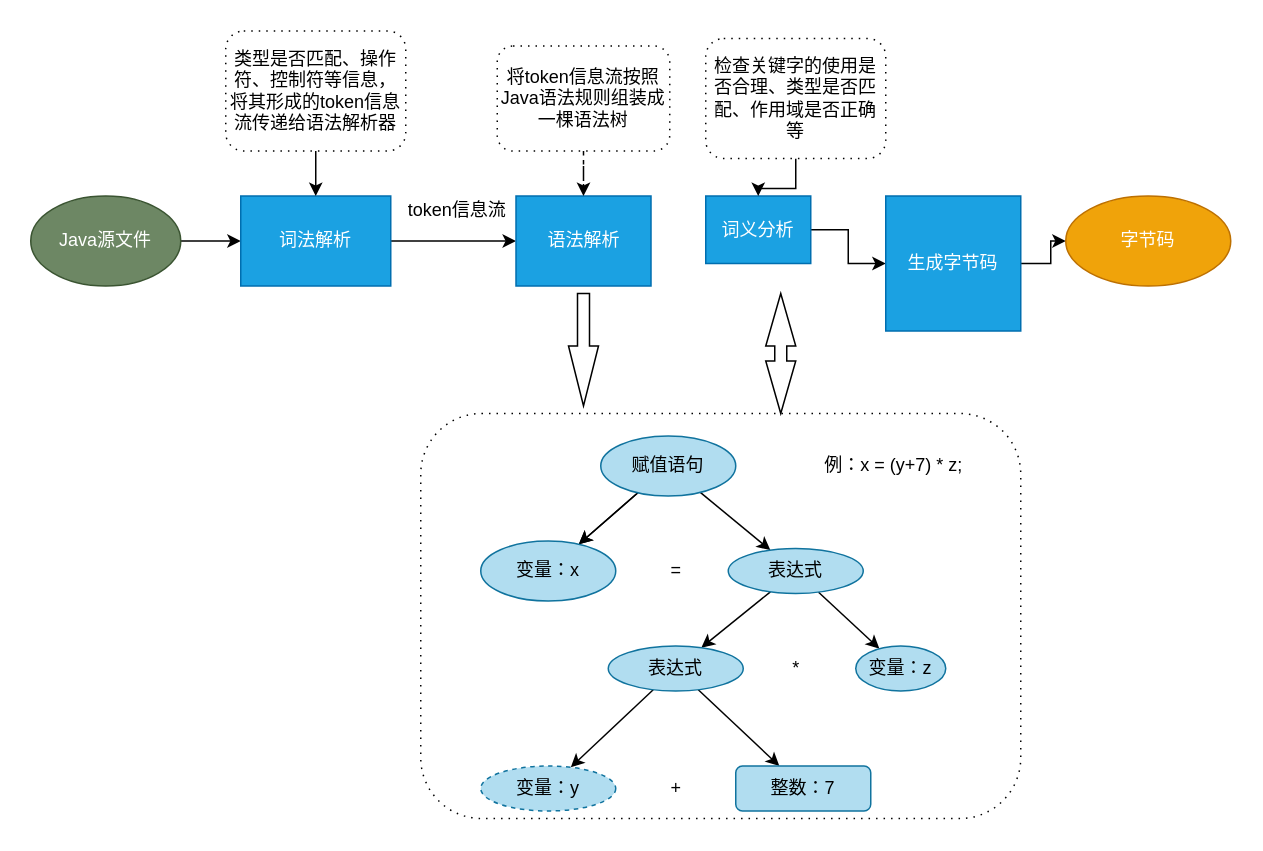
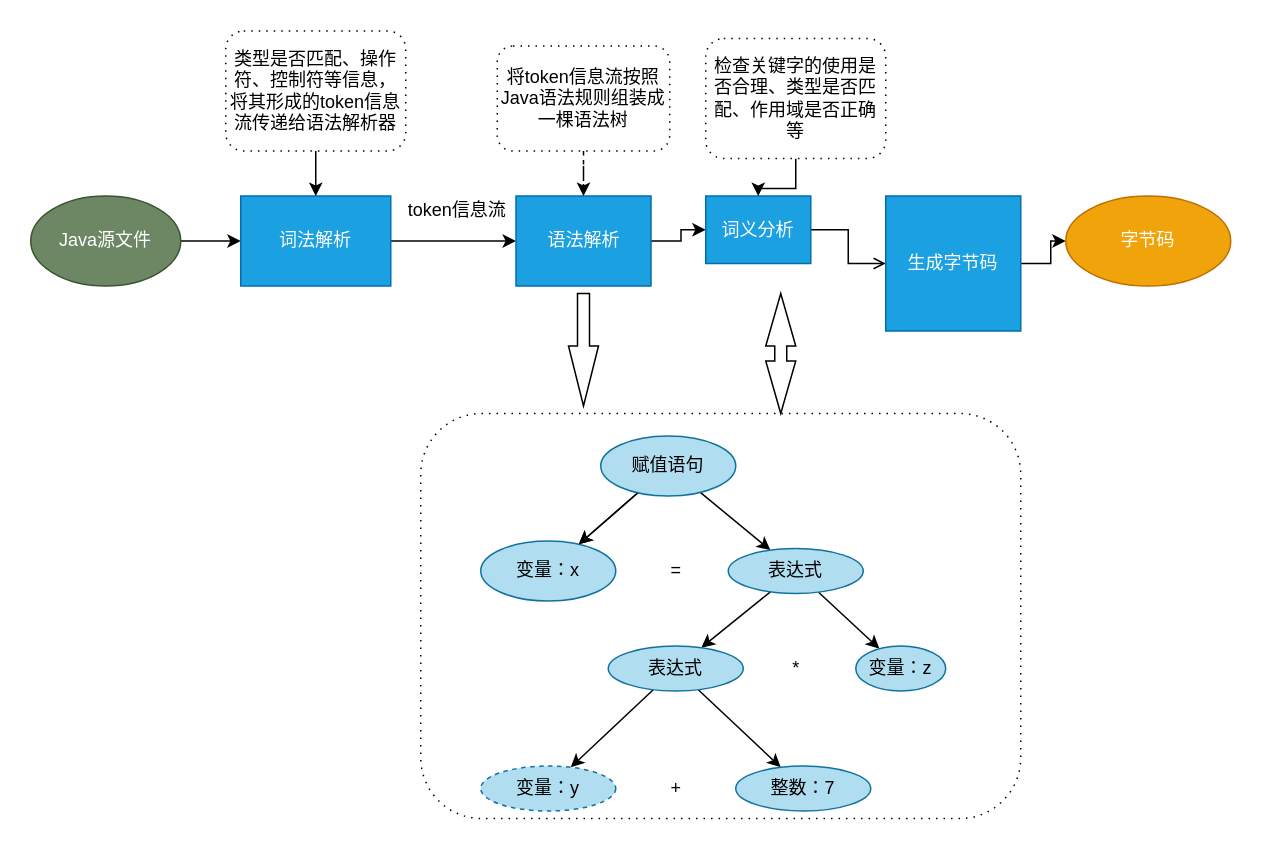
none -> (679, 241)
(874, 263) -> (876, 263)
(893, 466) -> none
(803, 788) -> (803, 788)
